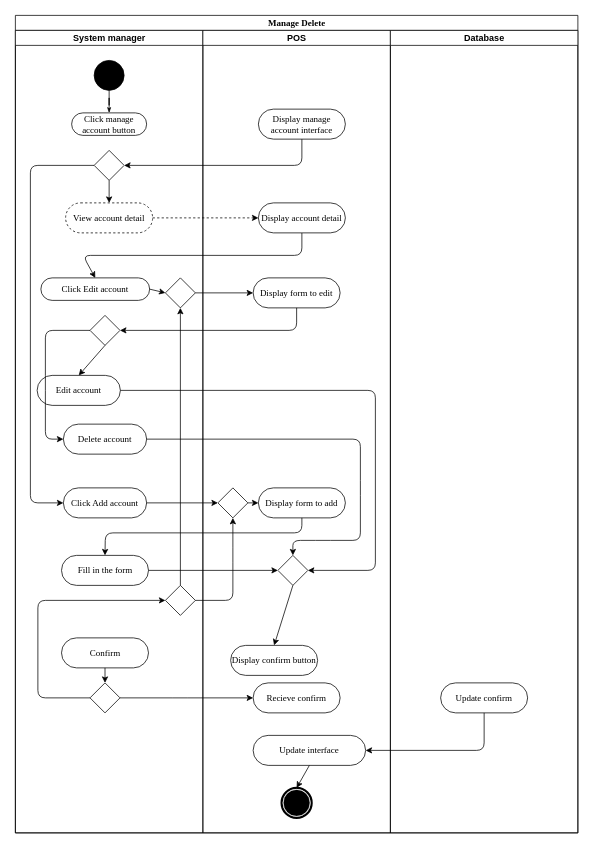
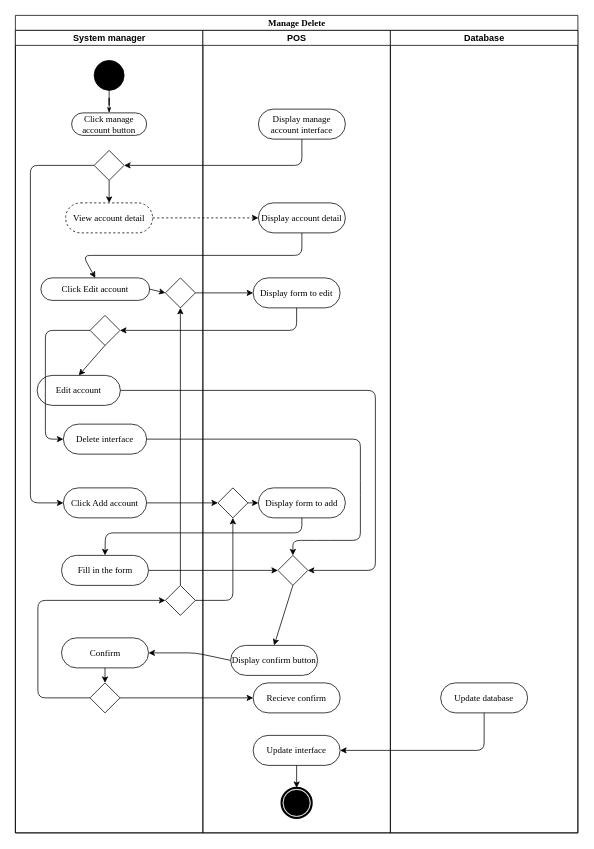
(105, 439) -> (105, 439)
none -> (213, 657)
(484, 698) -> (484, 698)
(309, 750) -> (297, 750)
